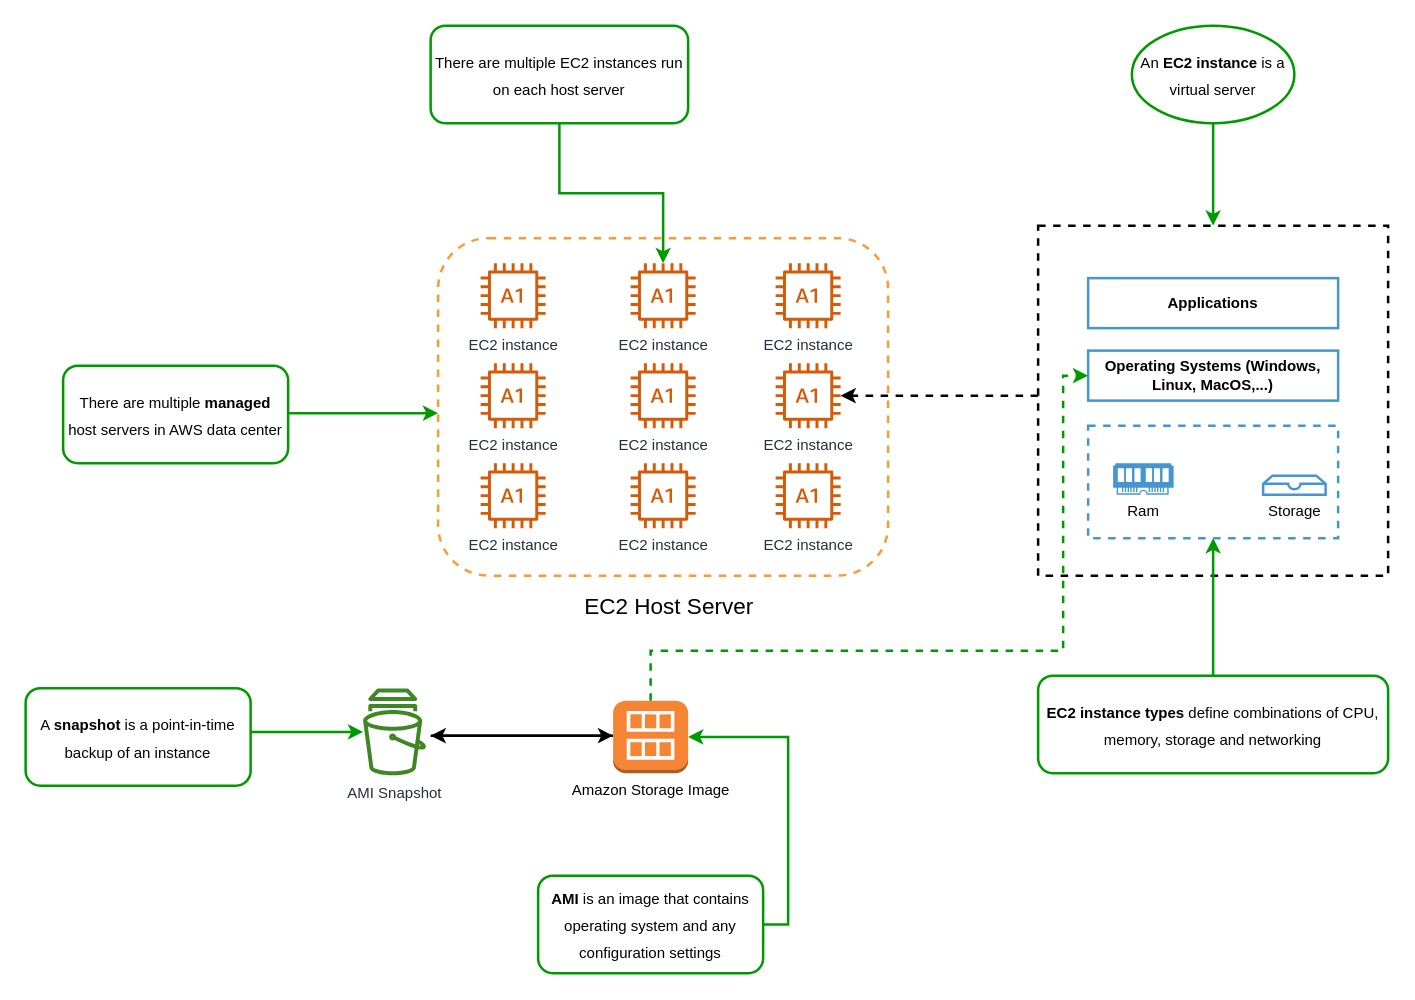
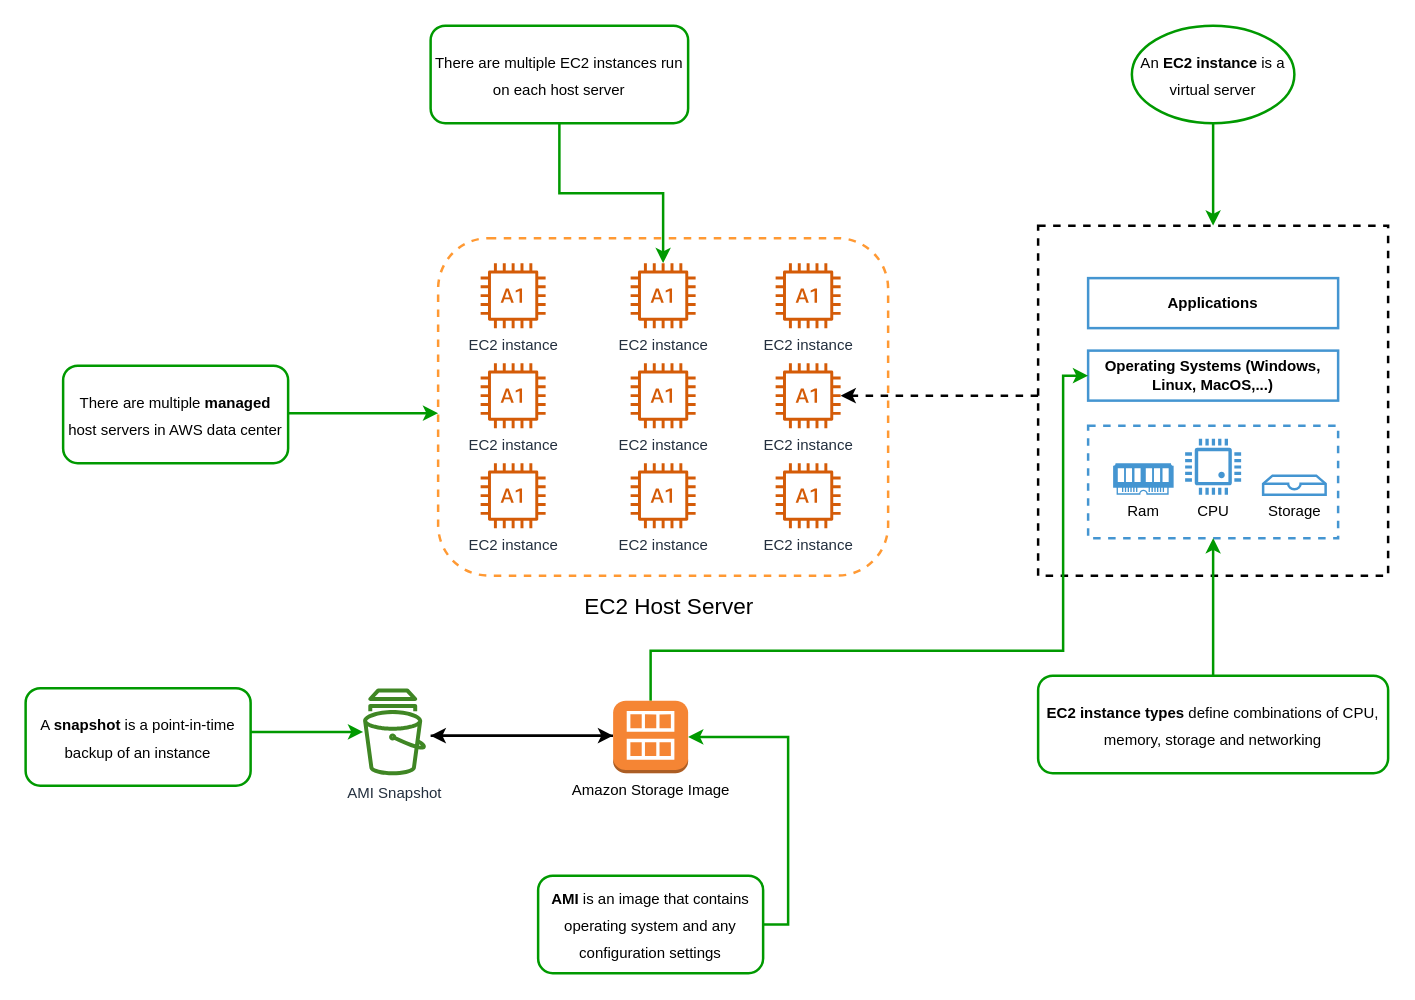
none -> (1213, 467)
(977, 651) -> (977, 651)
